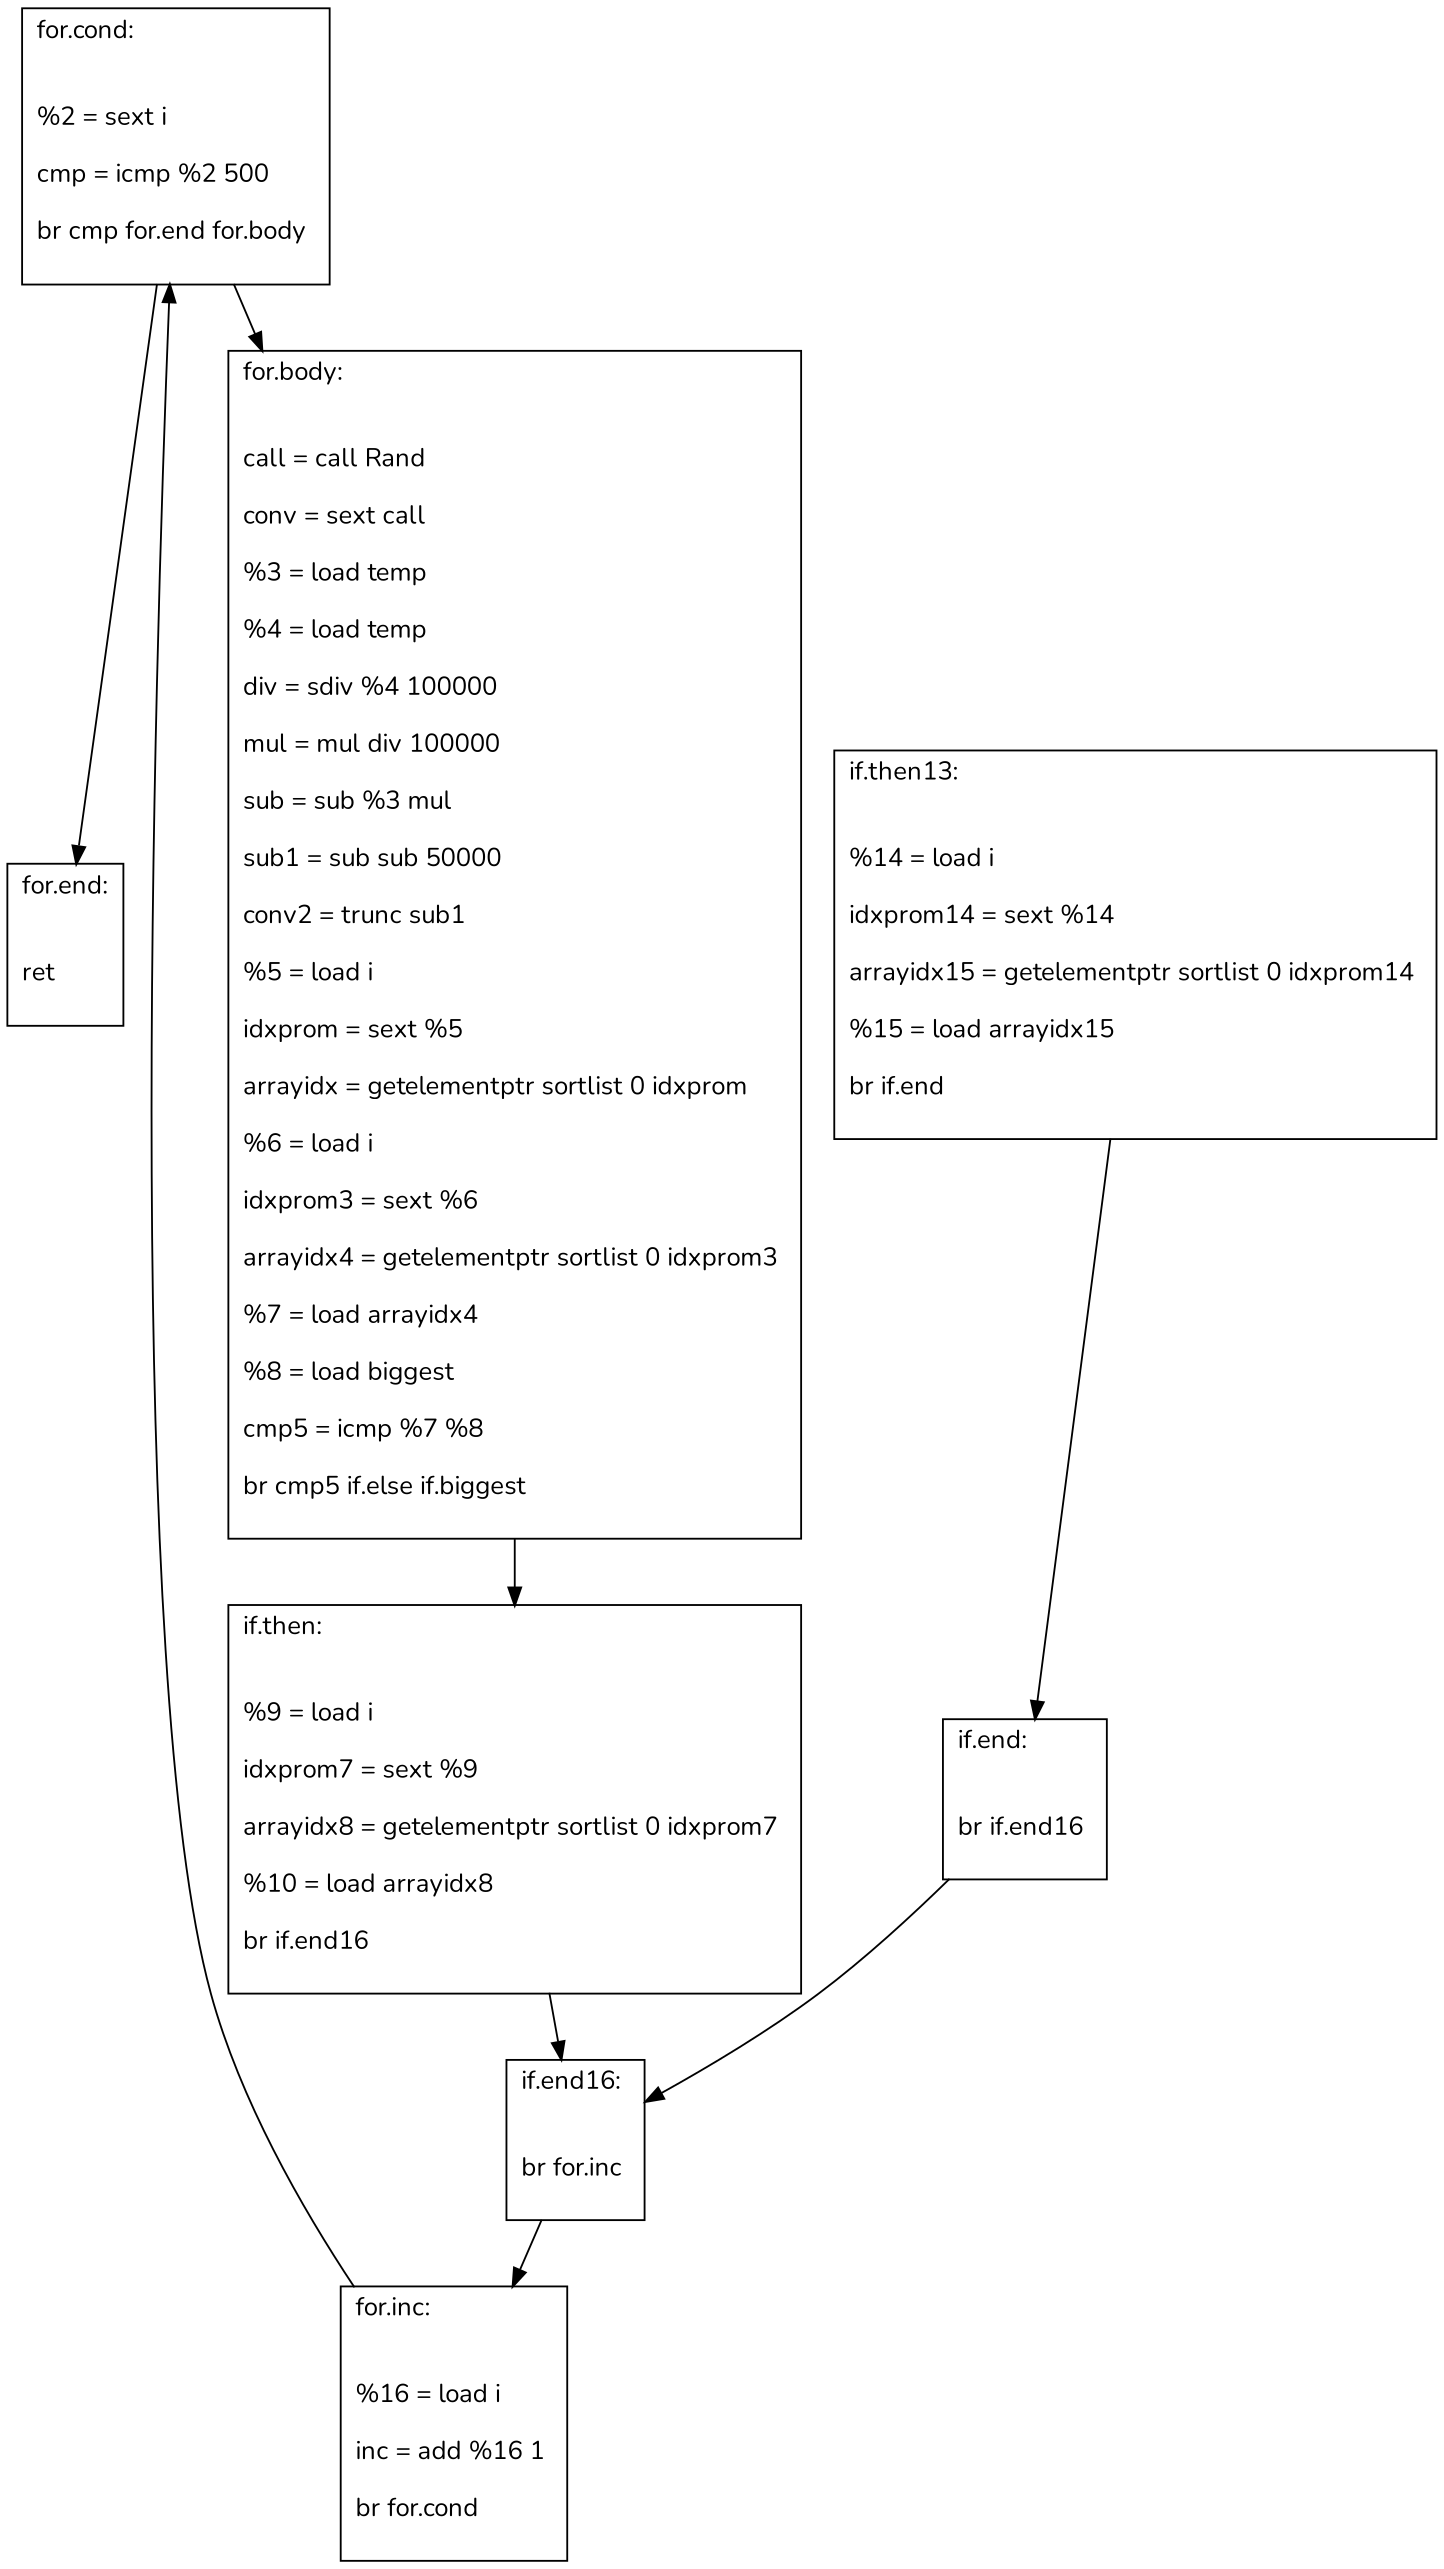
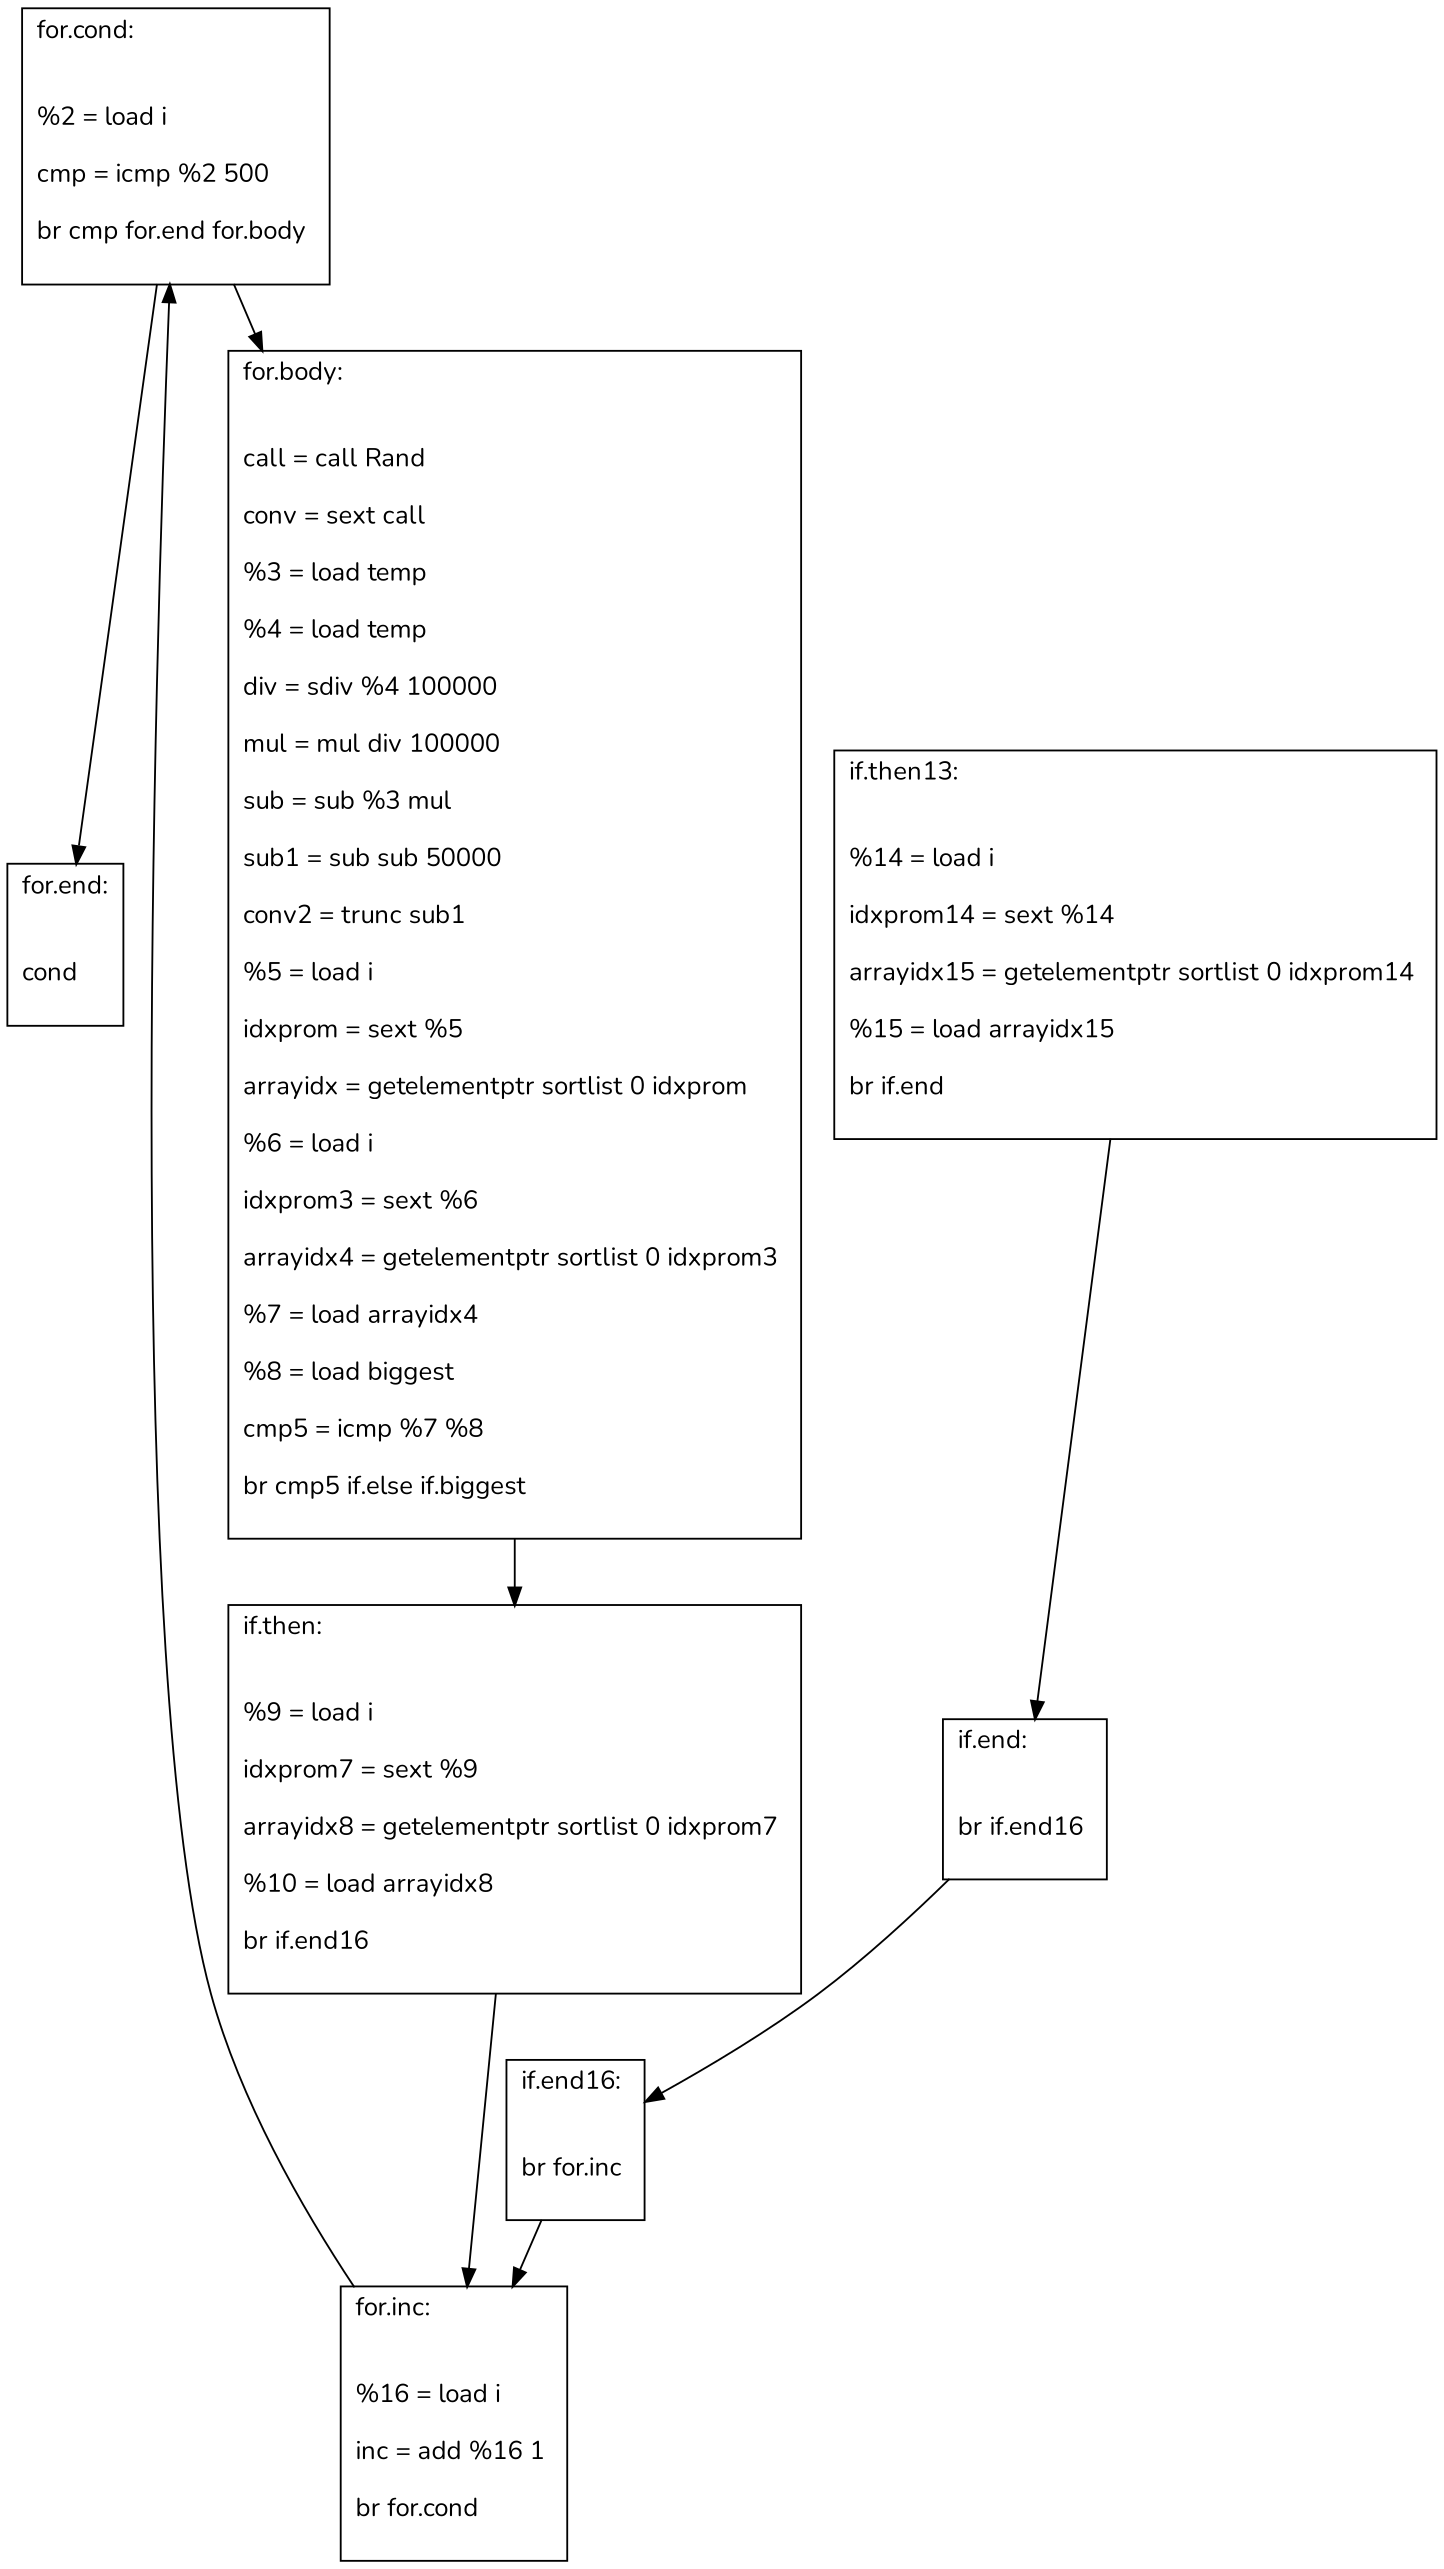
(106, 117) -> (106, 117)
(42, 972) -> (53, 972)
(554, 2017) -> (482, 2131)
